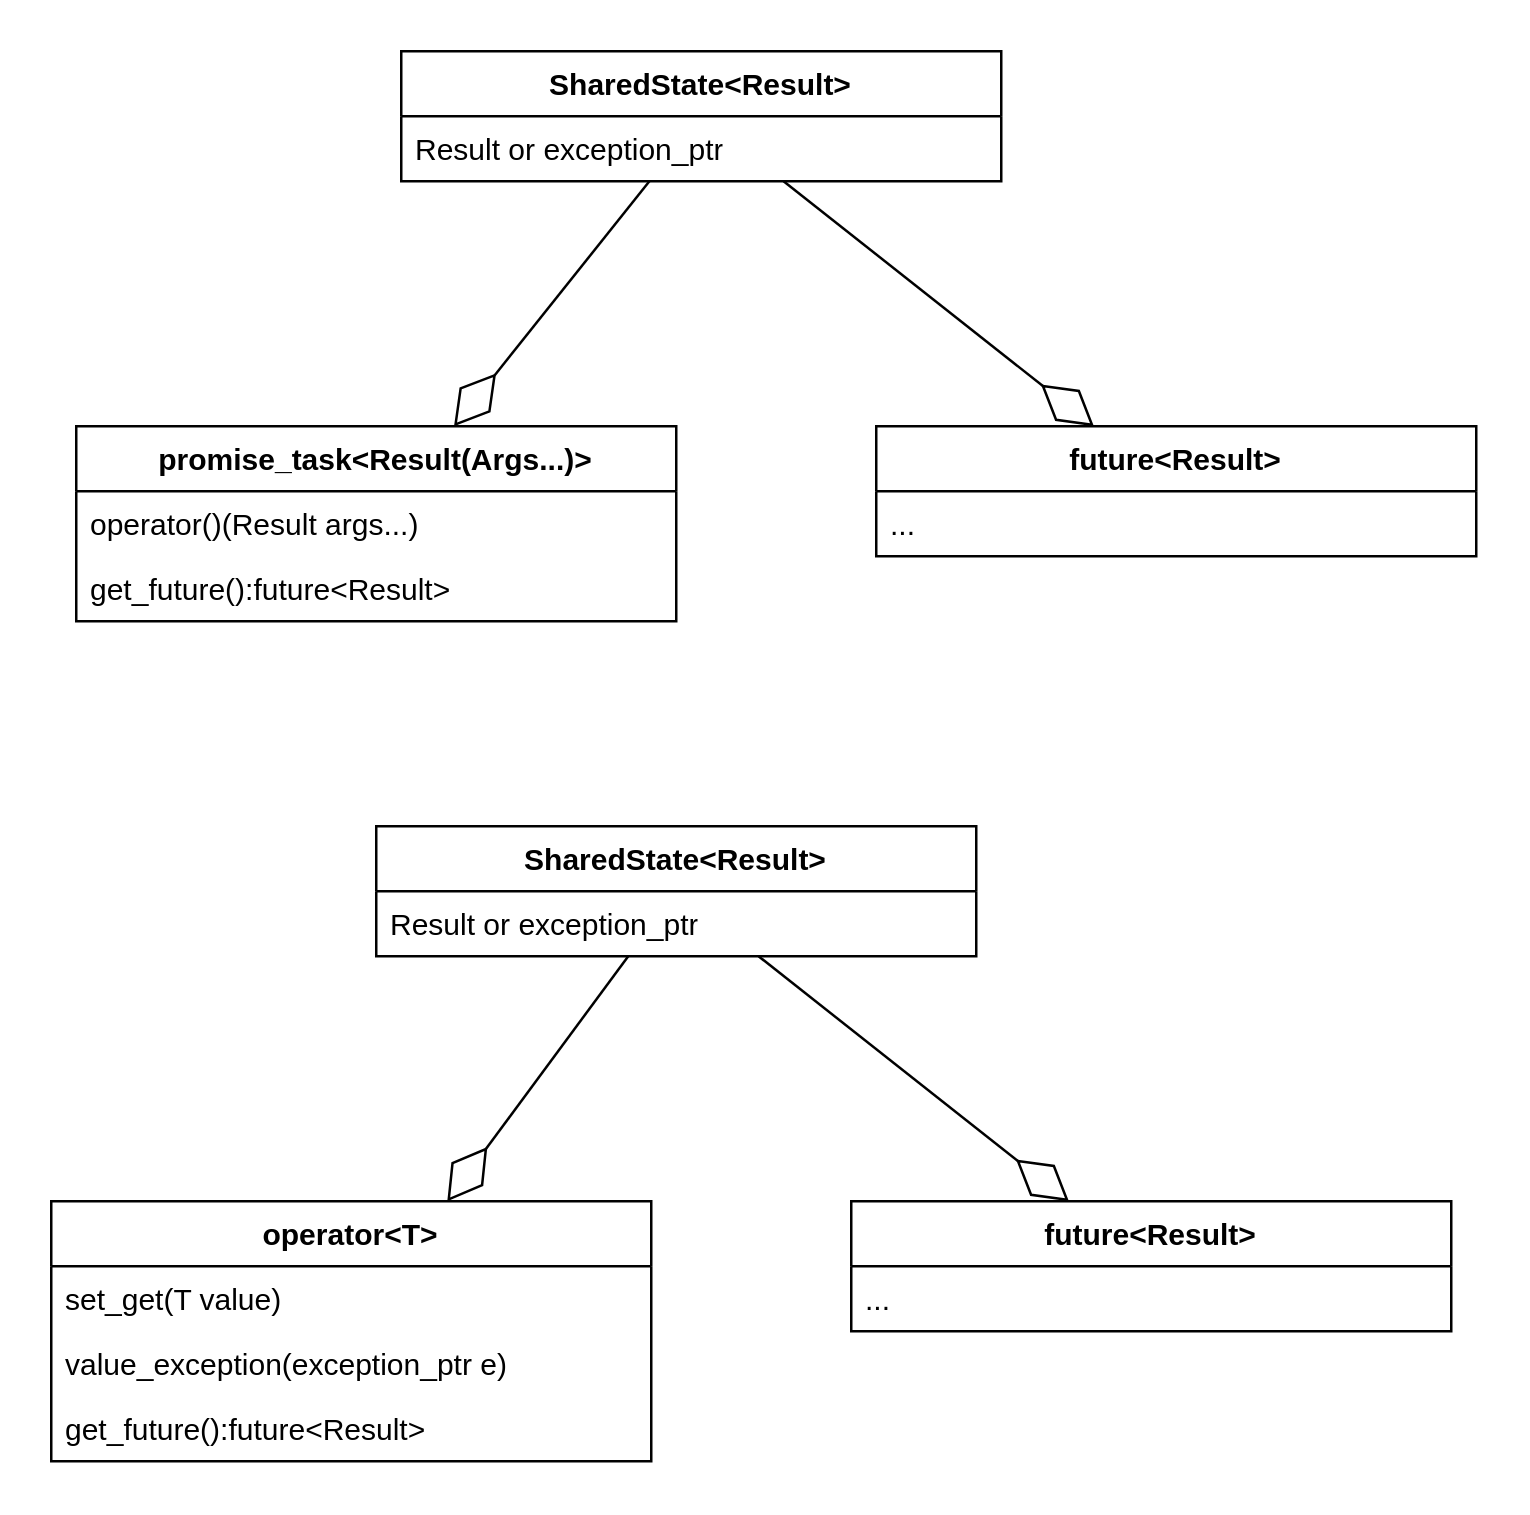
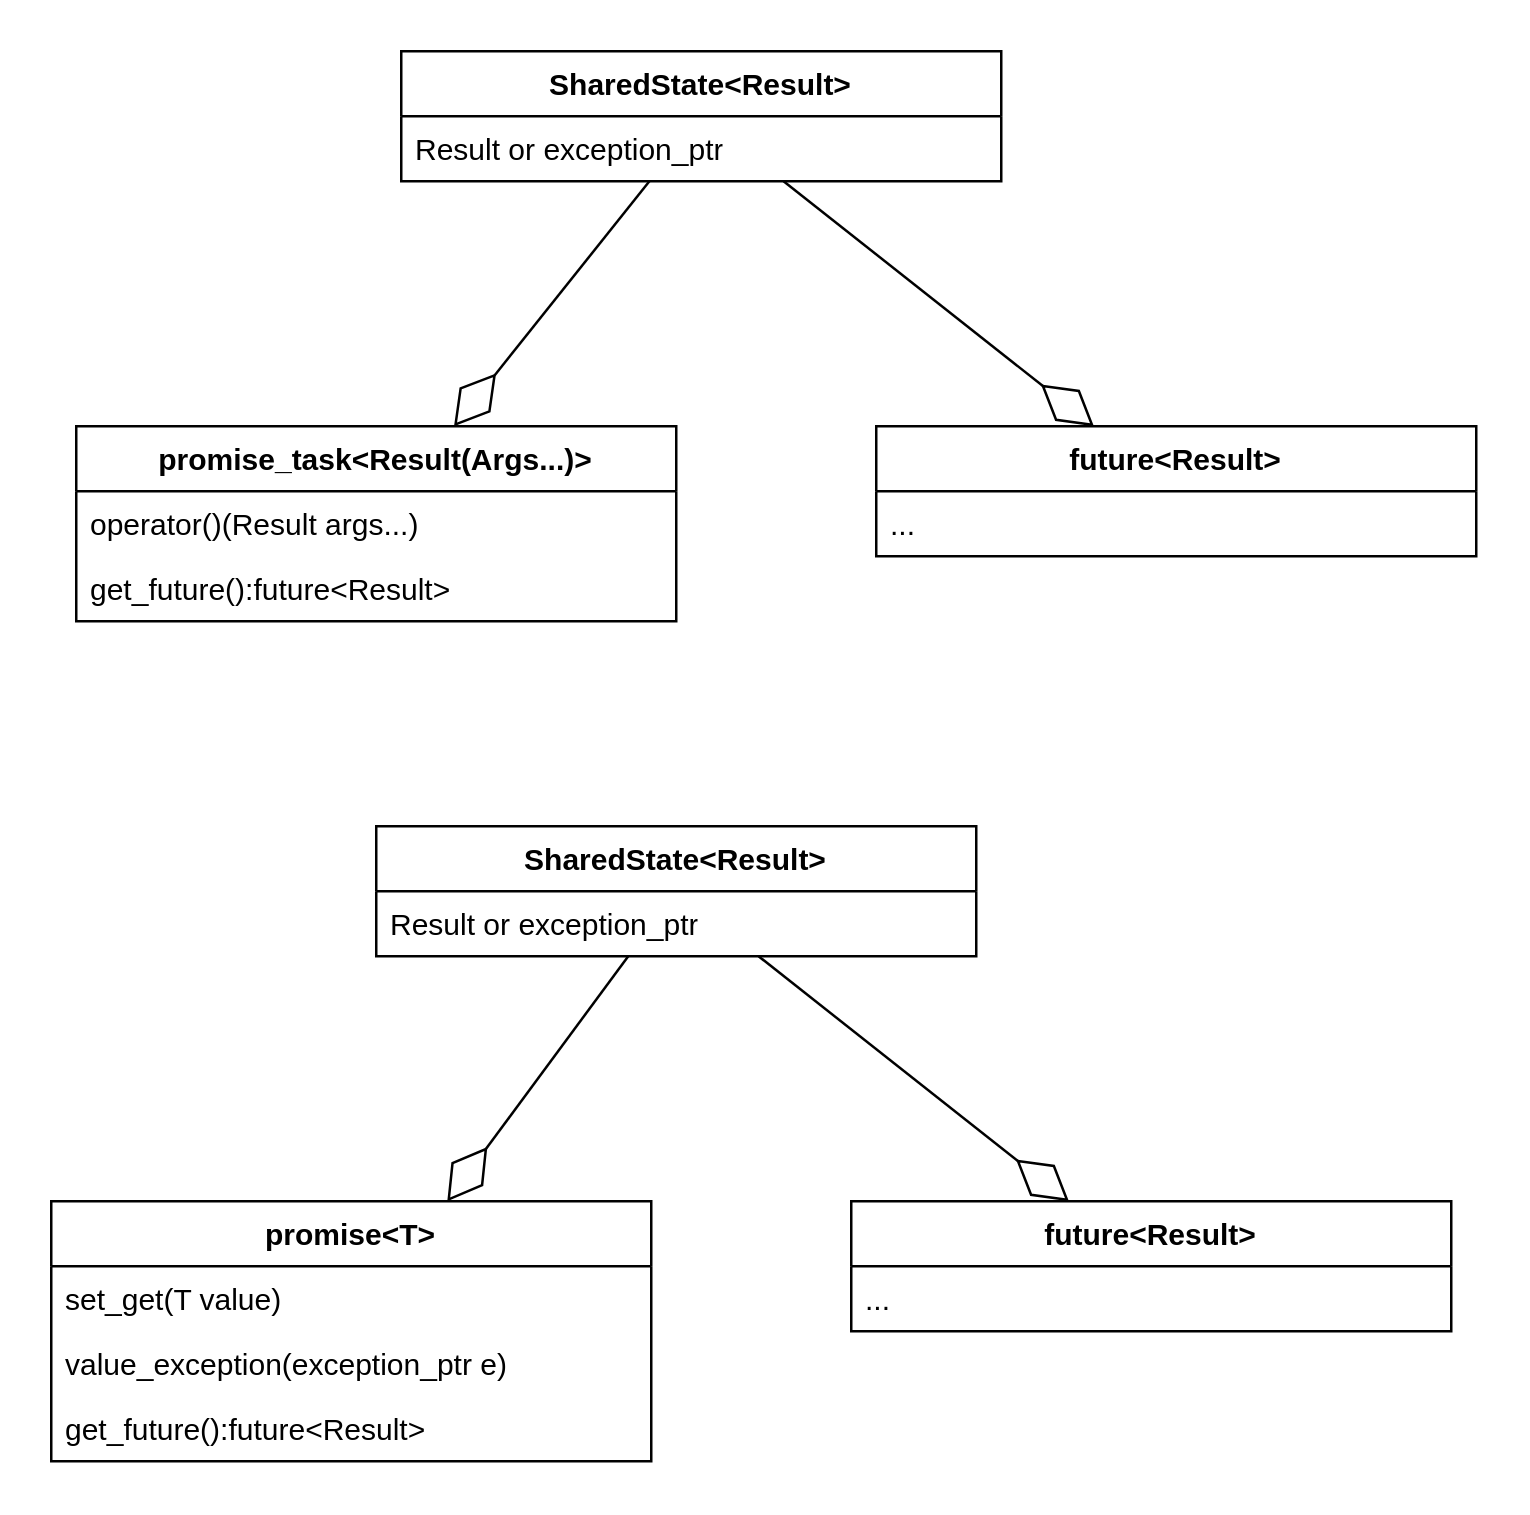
(351, 1237) -> (351, 1237)
